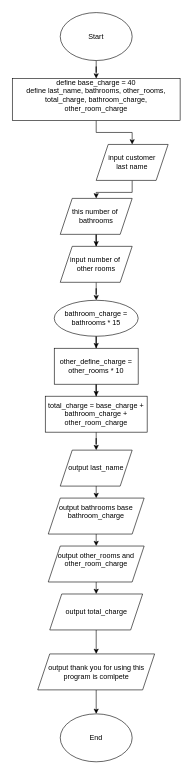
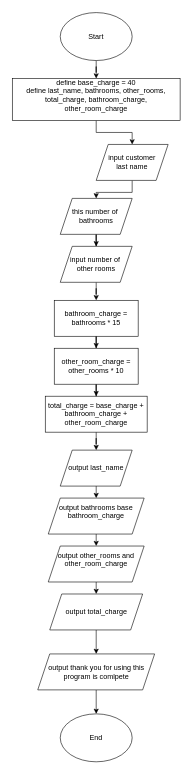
(96, 318) -> (96, 318)
(96, 366) -> (96, 366)
